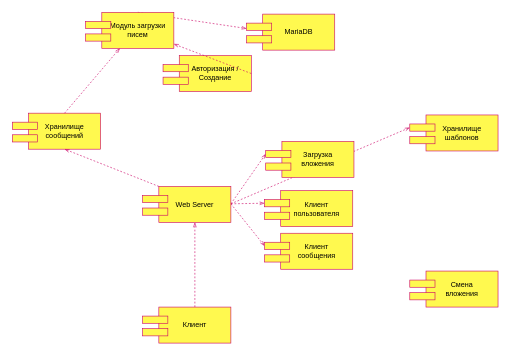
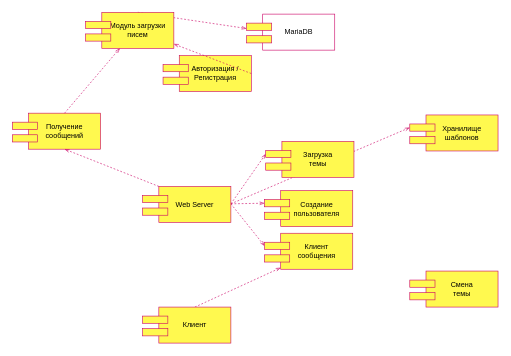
(299, 32) -> (299, 32)
(215, 74) -> (215, 74)
(65, 131) -> (65, 131)
(318, 159) -> (318, 159)
(317, 209) -> (317, 209)
(195, 264) -> (237, 287)
(462, 289) -> (462, 289)
